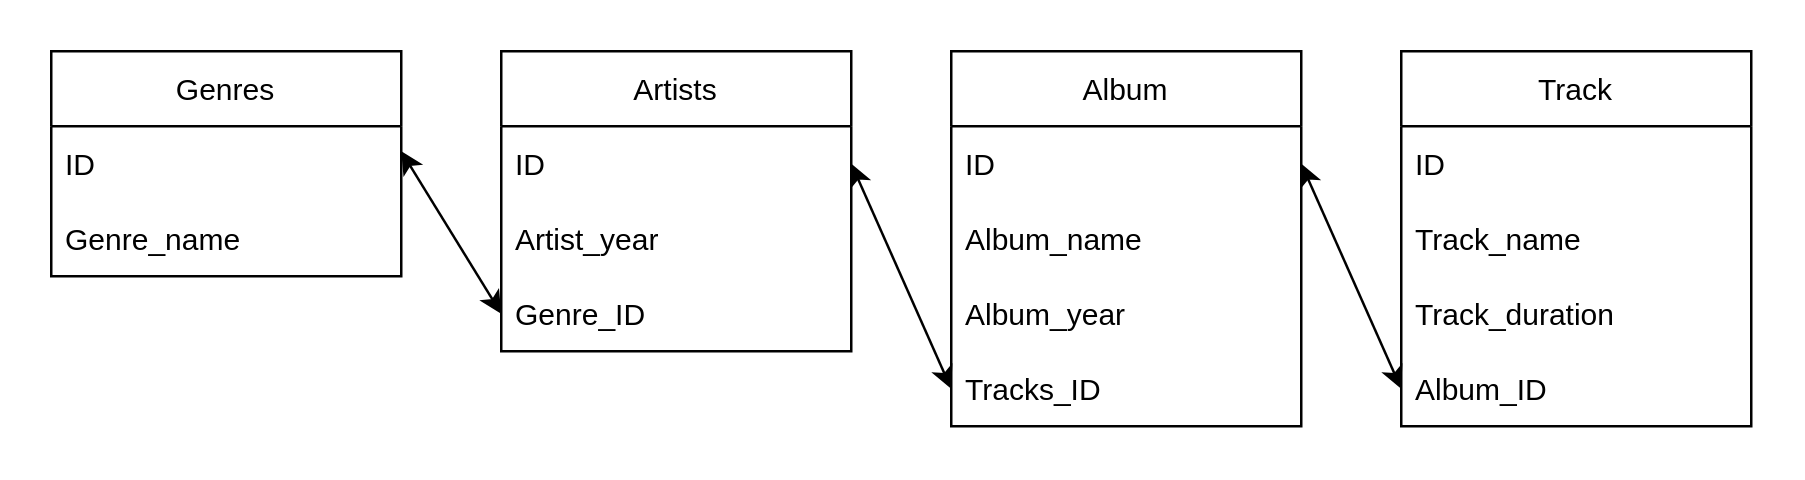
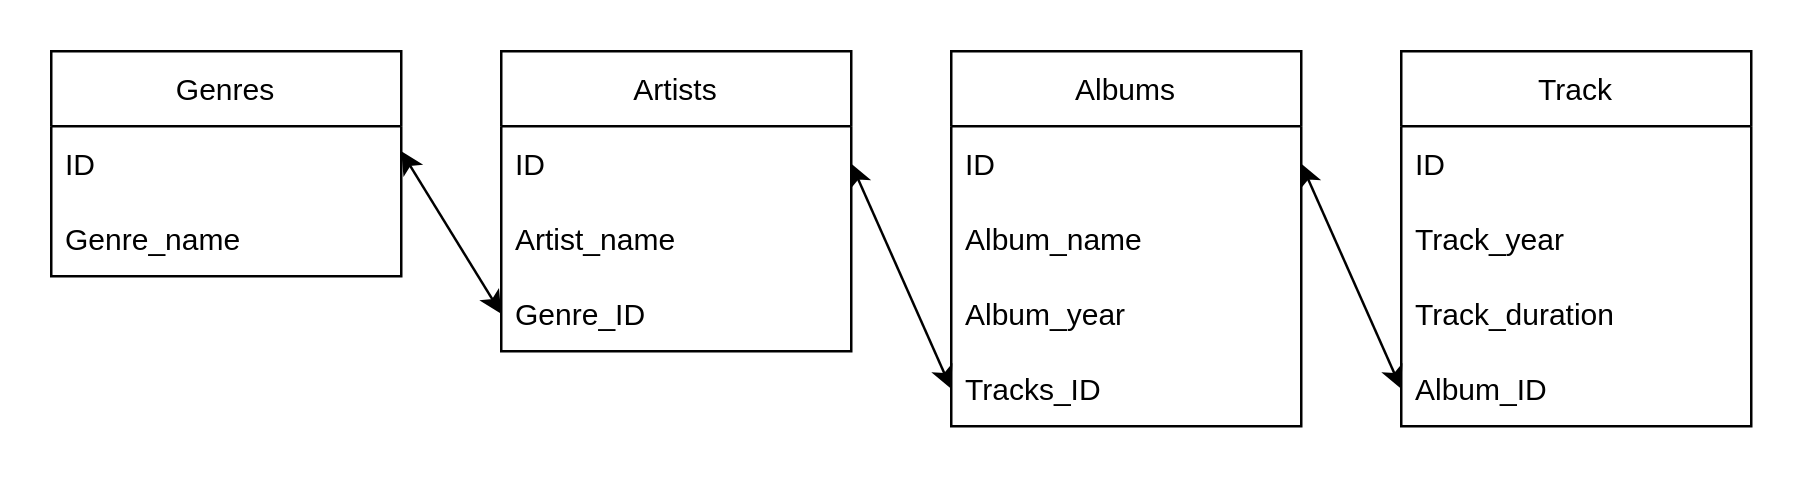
(1125, 90) -> (1125, 90)
(604, 240) -> (604, 240)
(1499, 240) -> (1499, 240)
